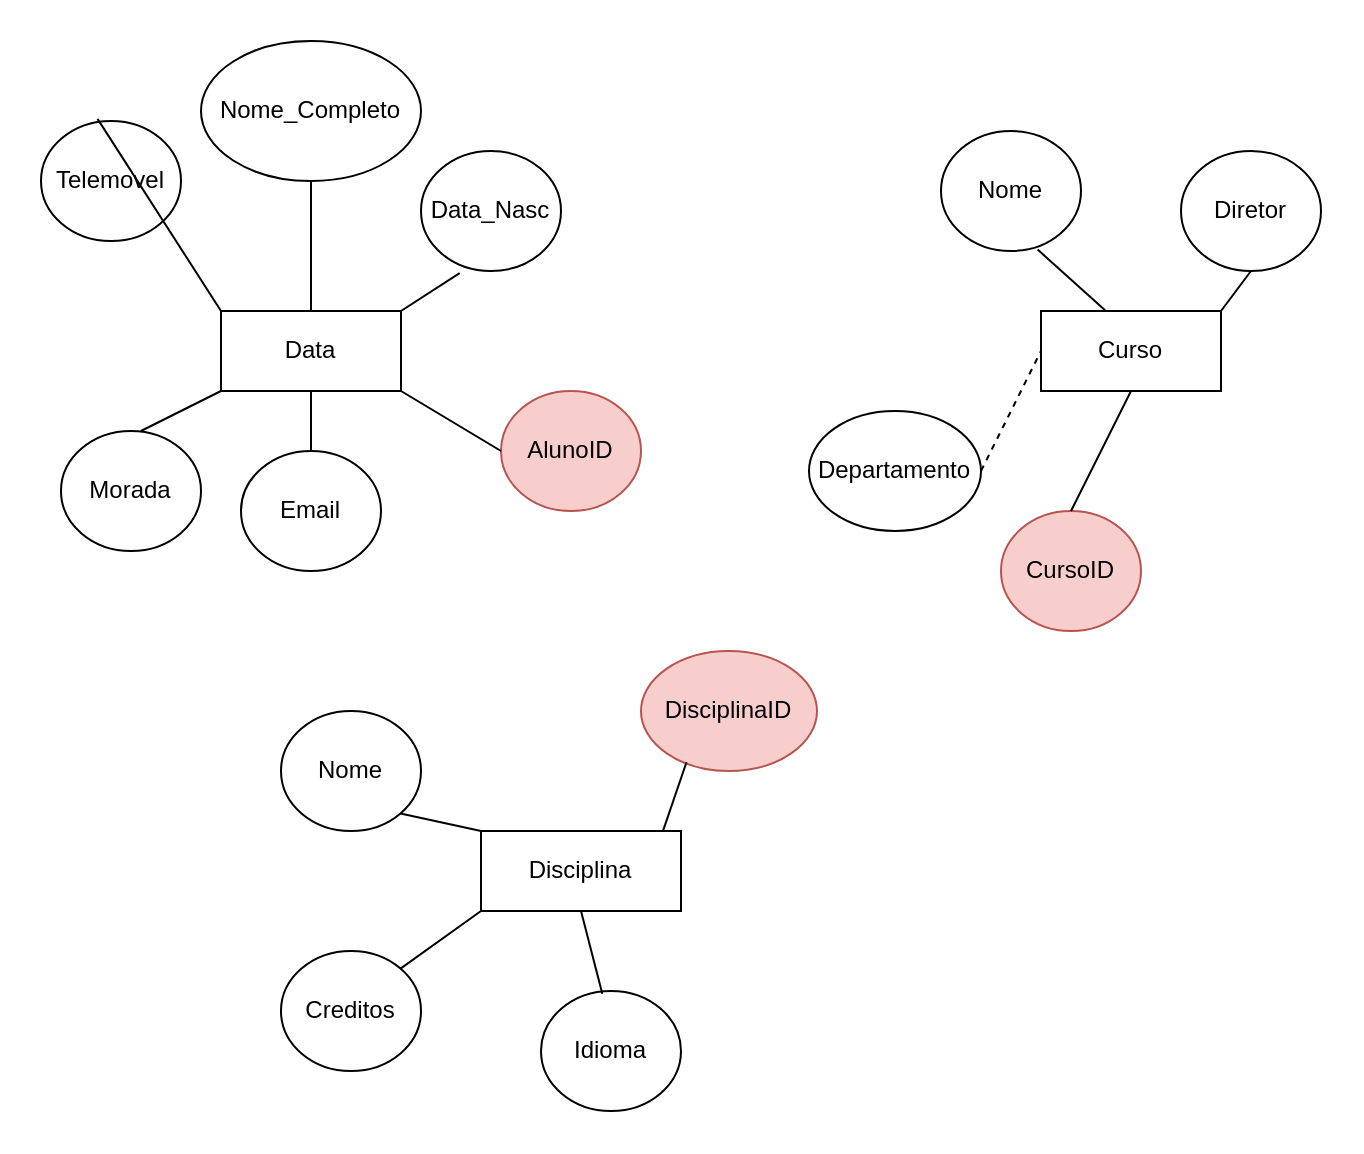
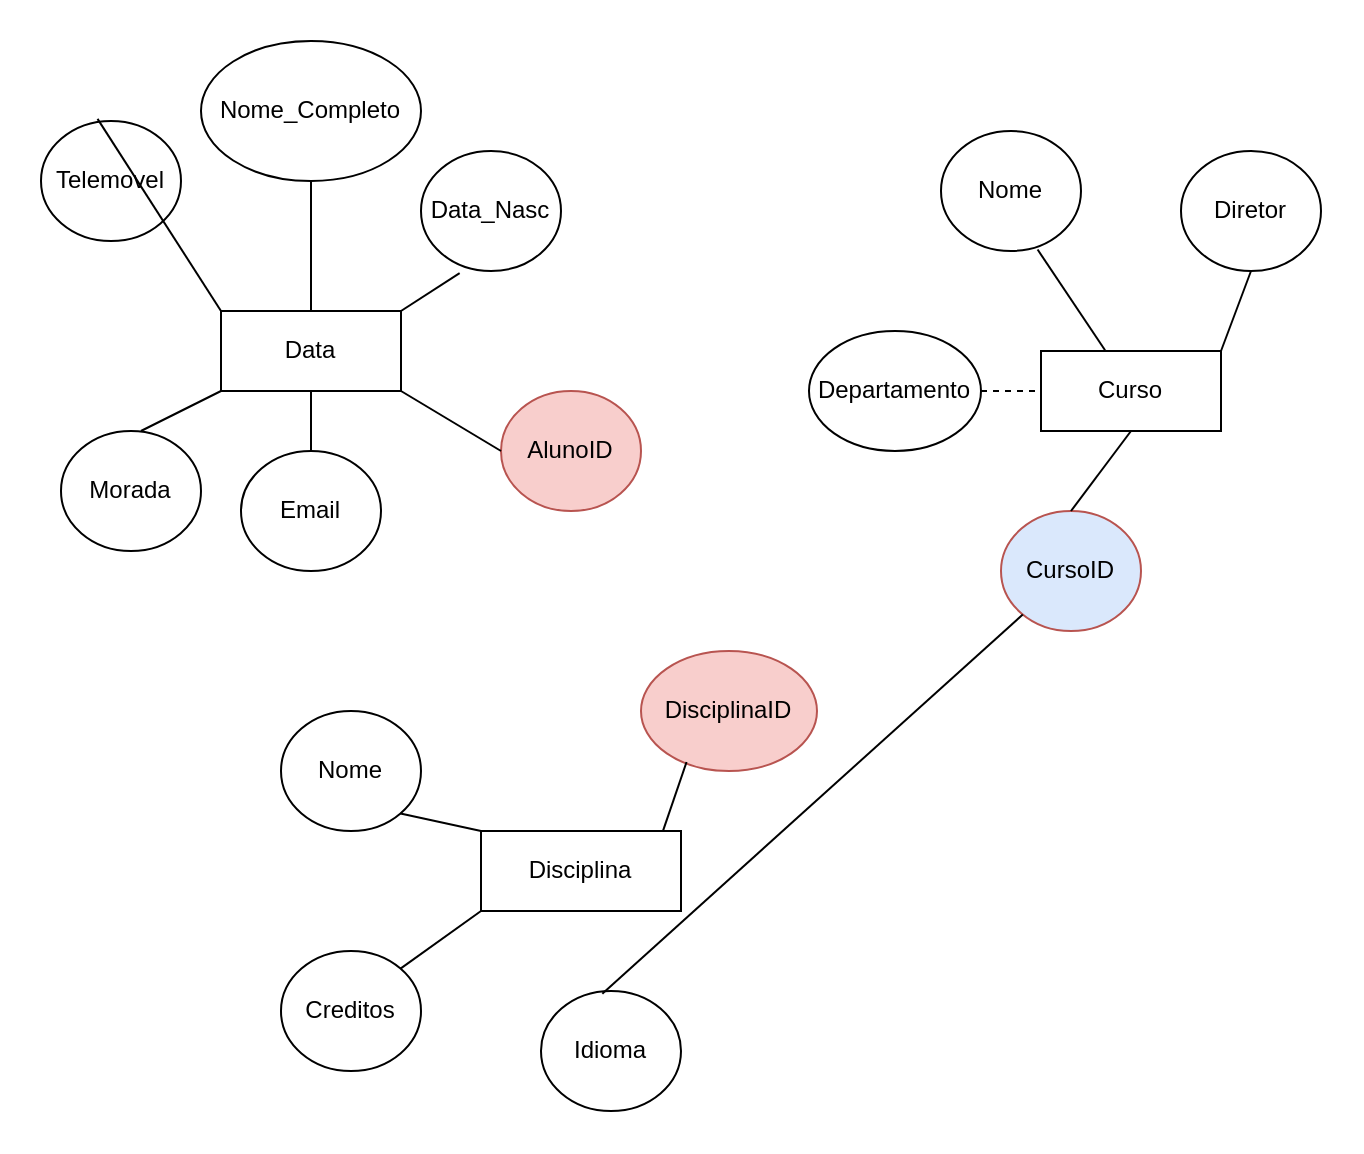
(1131, 351) -> (1131, 391)
(895, 471) -> (895, 391)
(1071, 571) -> (1071, 571)
(592, 953) -> (813, 804)
